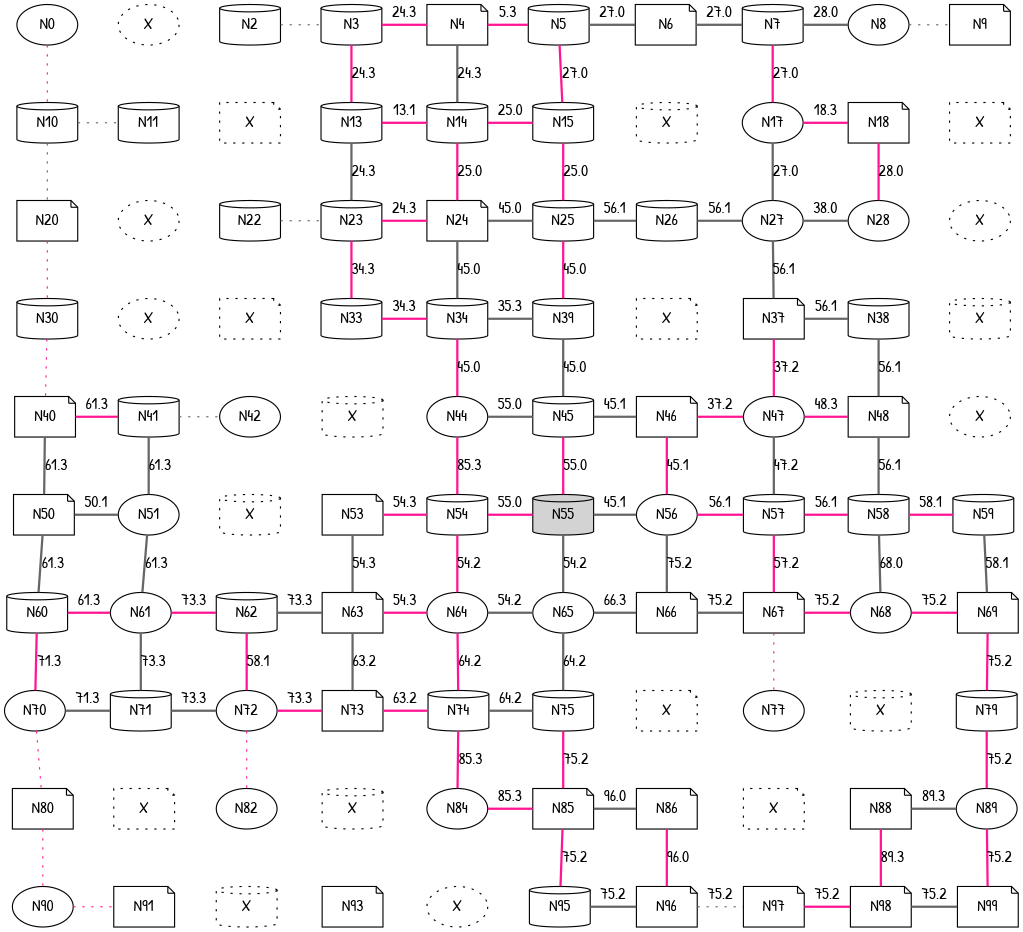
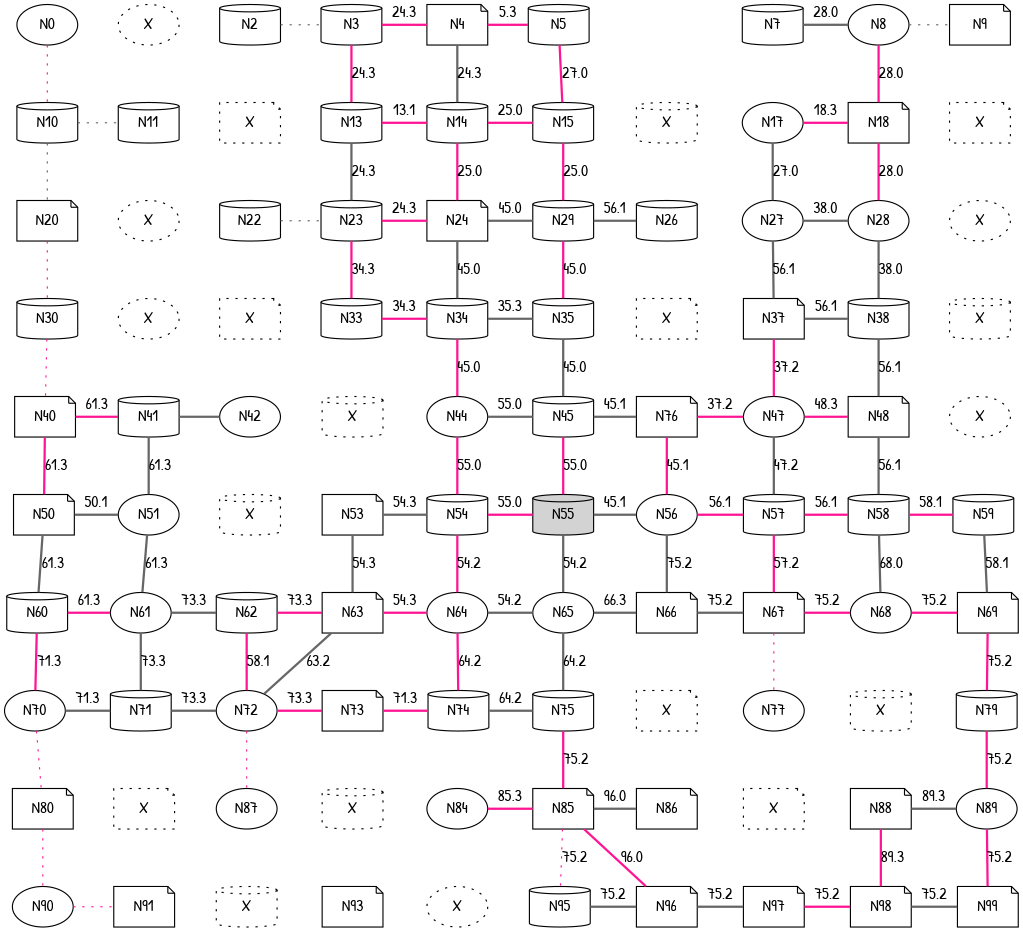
(666, 25) -> none
(773, 74) -> none
none -> (879, 74)
(563, 221) -> (563, 221)
(720, 221) -> none
none -> (879, 270)
(563, 319) -> (563, 319)
(199, 417) -> (199, 417)
(667, 417) -> (667, 417)
(44, 466) -> (44, 466)
(470, 466) -> (470, 466)
(405, 515) -> (405, 515)
(194, 613) -> (194, 613)
(300, 613) -> (300, 613)
(353, 662) -> (298, 664)
(406, 699) -> (406, 699)
(458, 760) -> none
(247, 809) -> (247, 809)
(562, 858) -> (562, 858)
(667, 858) -> (615, 858)
(720, 907) -> (720, 907)
